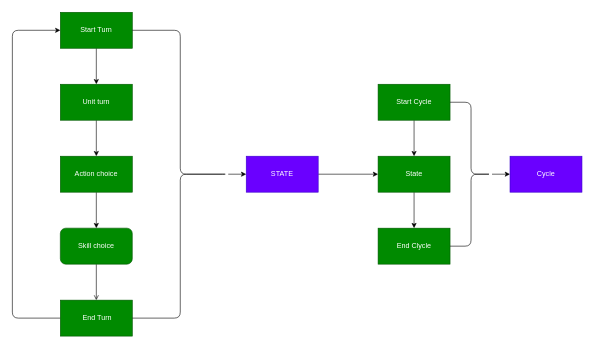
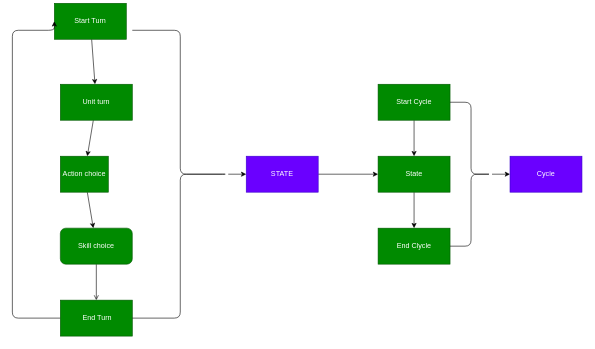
(96, 30) -> (90, 21)
(96, 174) -> (84, 174)
